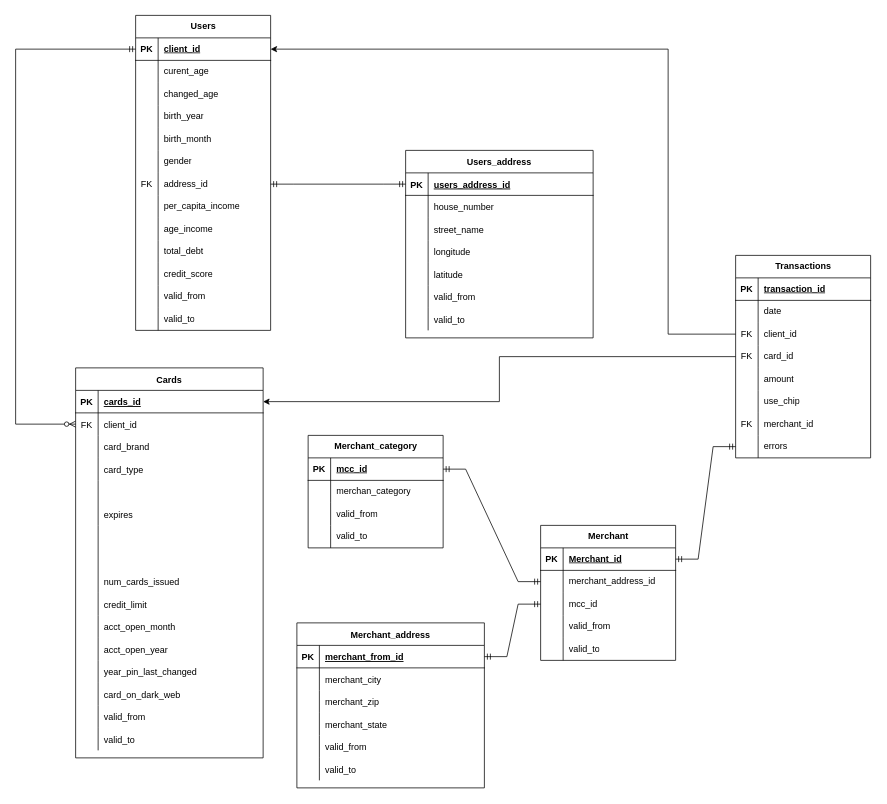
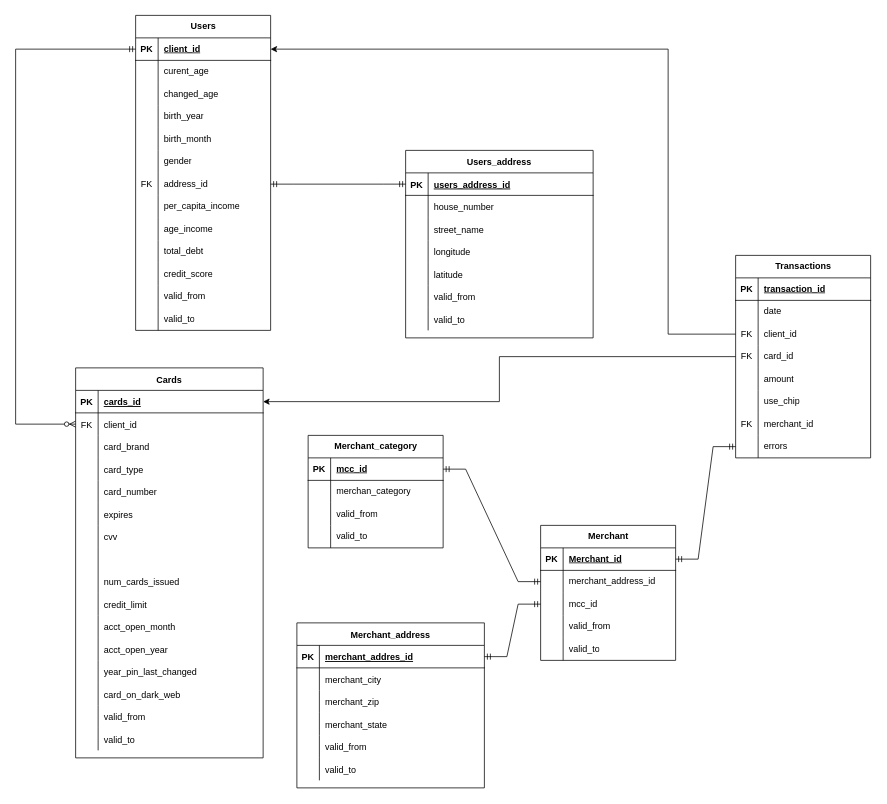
none -> (180, 492)
none -> (180, 537)
(364, 657) -> (369, 657)
